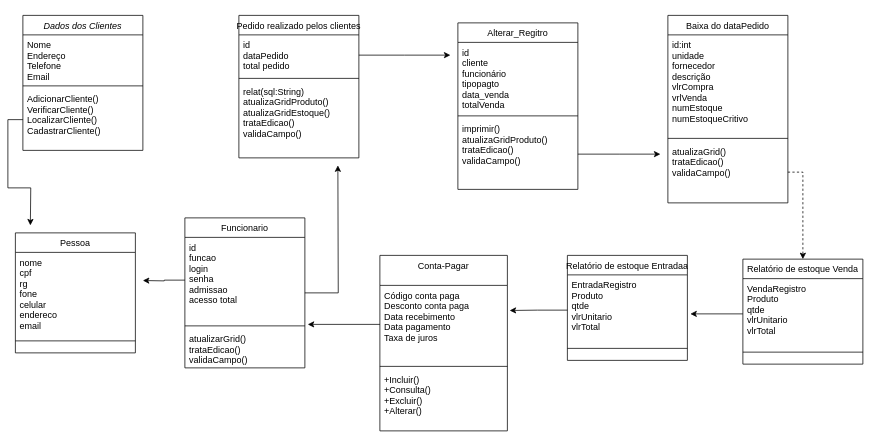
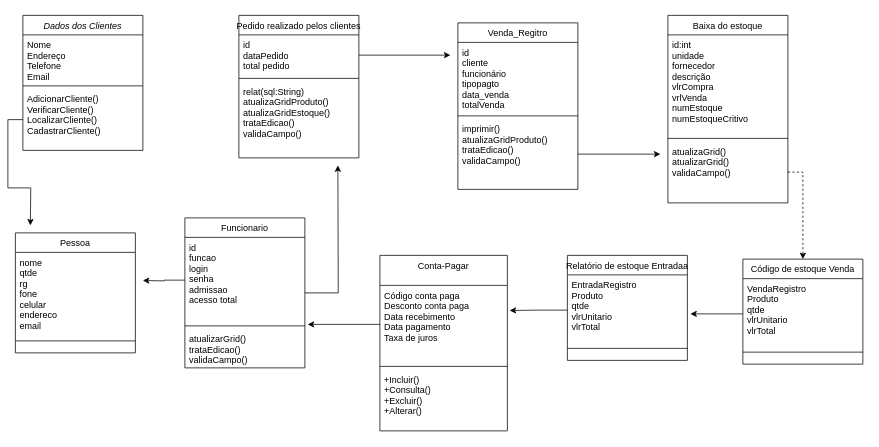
(728, 26) -> (728, 26)
(518, 33) -> (518, 33)
(704, 152) -> (704, 152)
(30, 263) -> (30, 263)
(803, 269) -> (803, 269)
